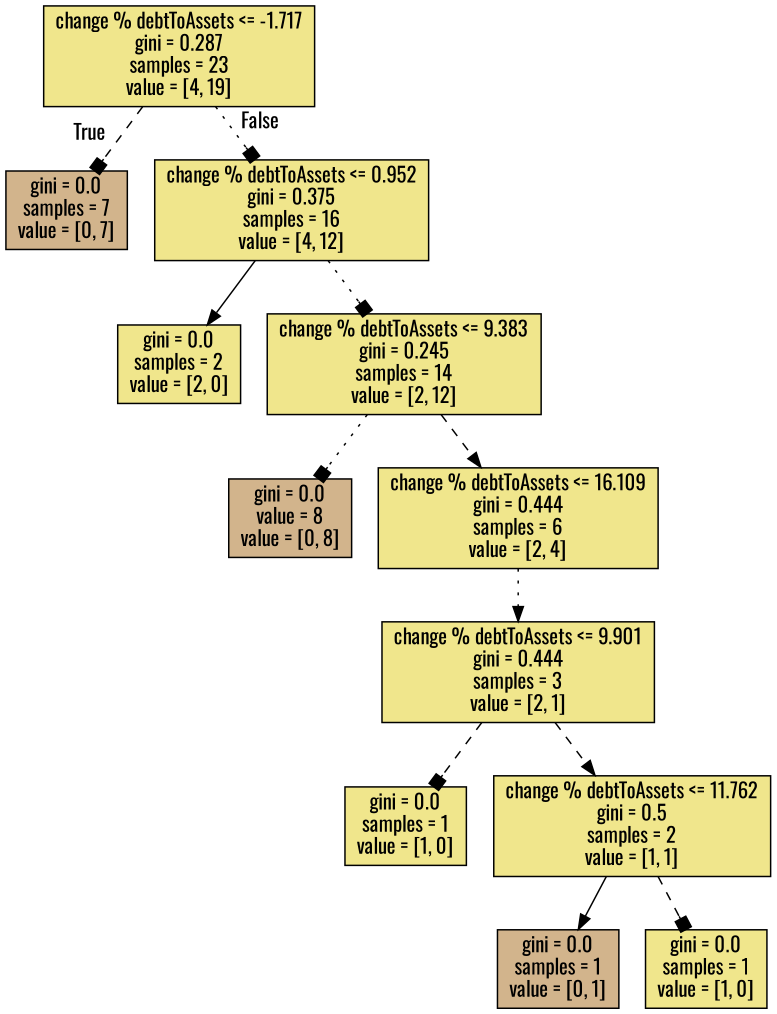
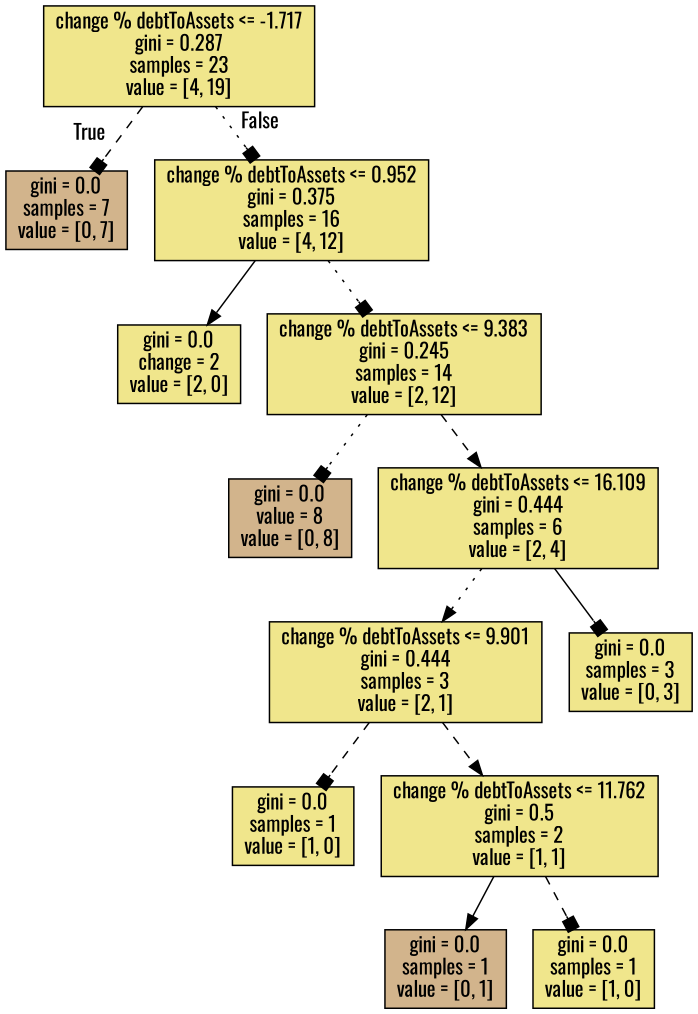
(179, 364) -> (179, 364)
none -> (631, 672)
